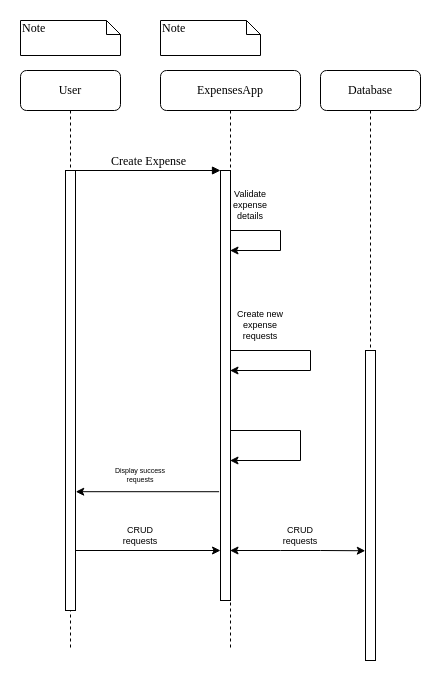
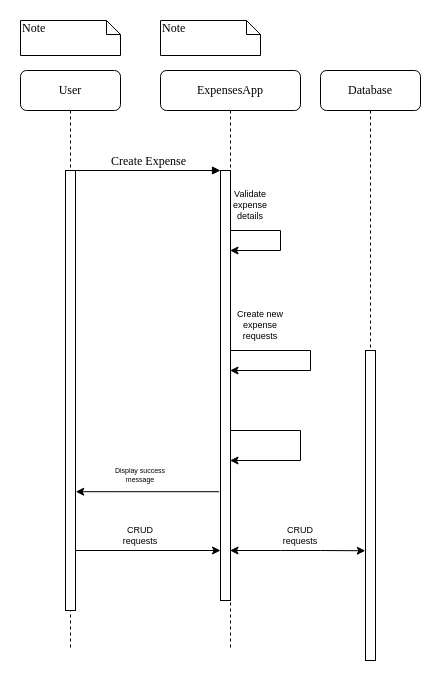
(141, 476) -> (141, 476)
